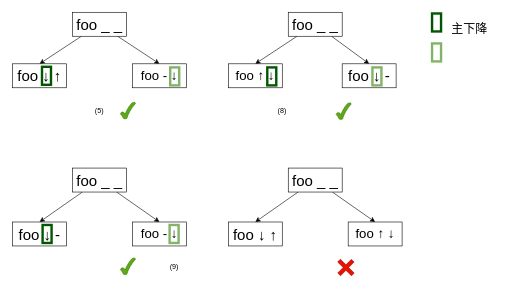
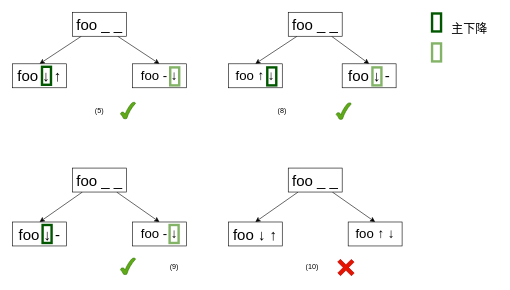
none -> (312, 267)
